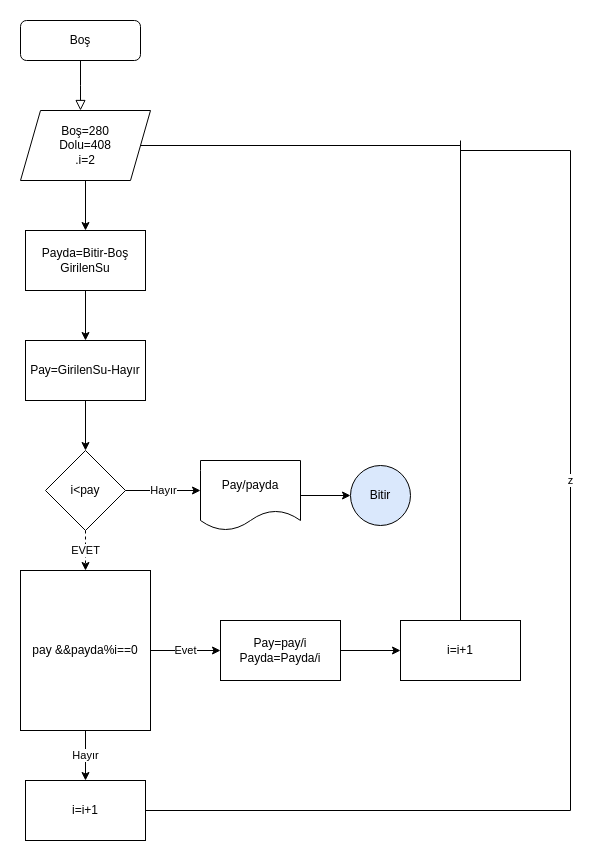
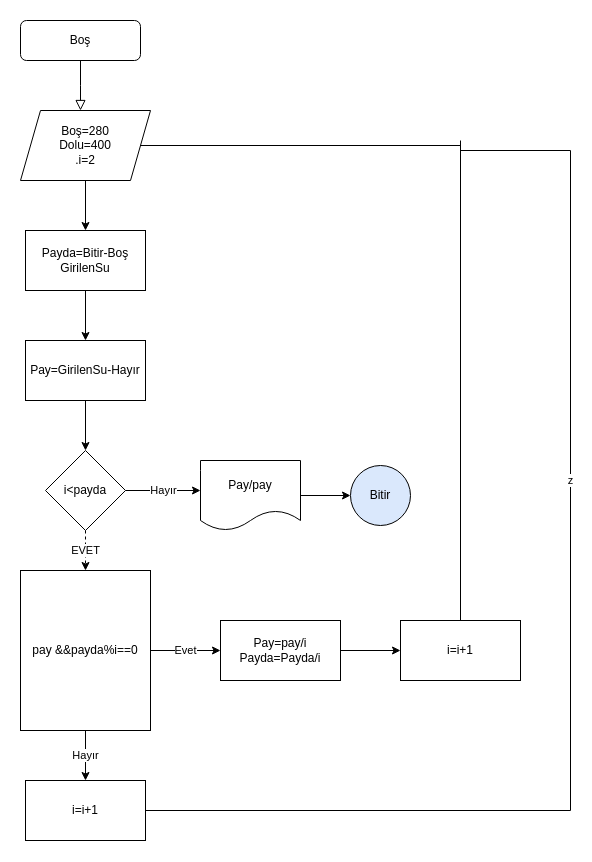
(86, 146) -> (86, 146)
(251, 486) -> (251, 486)
(86, 491) -> (86, 491)
